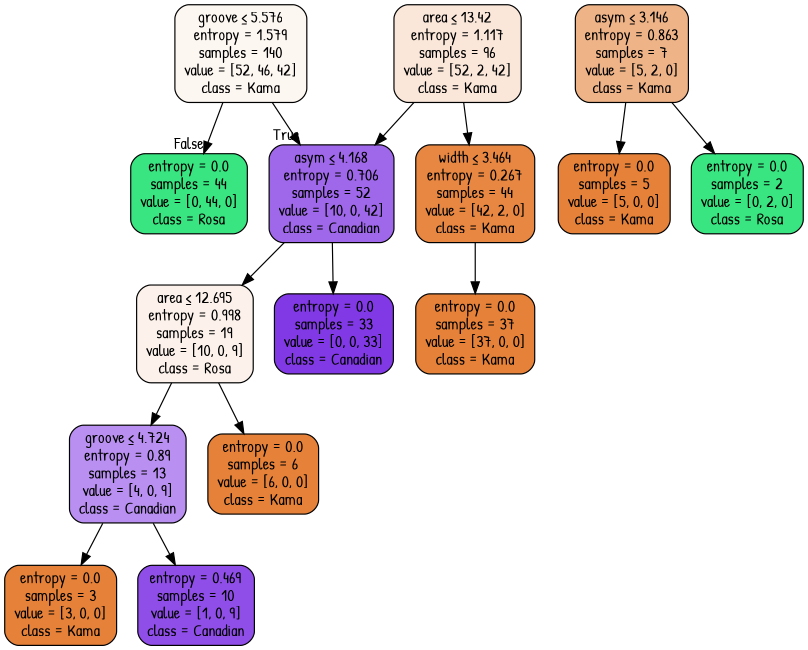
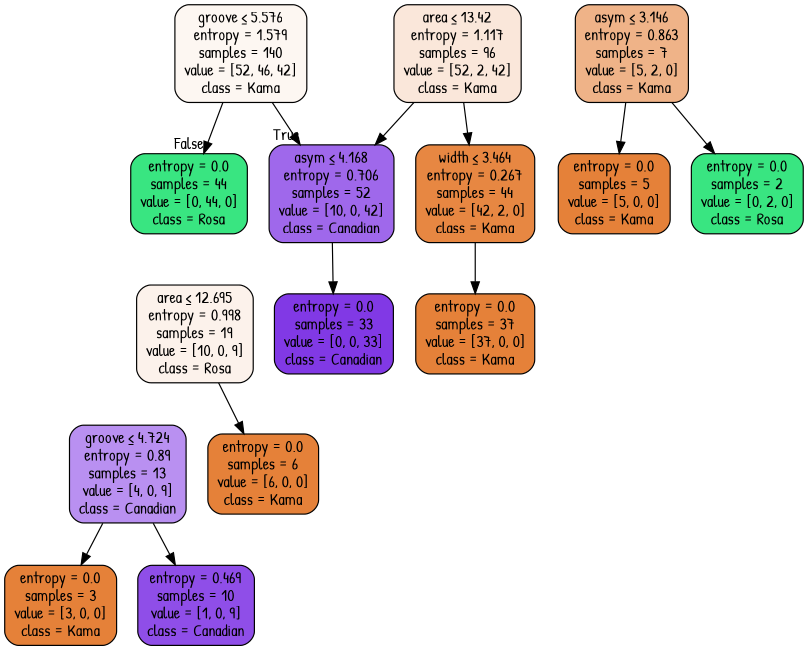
(267, 260) -> none
(164, 399) -> none
